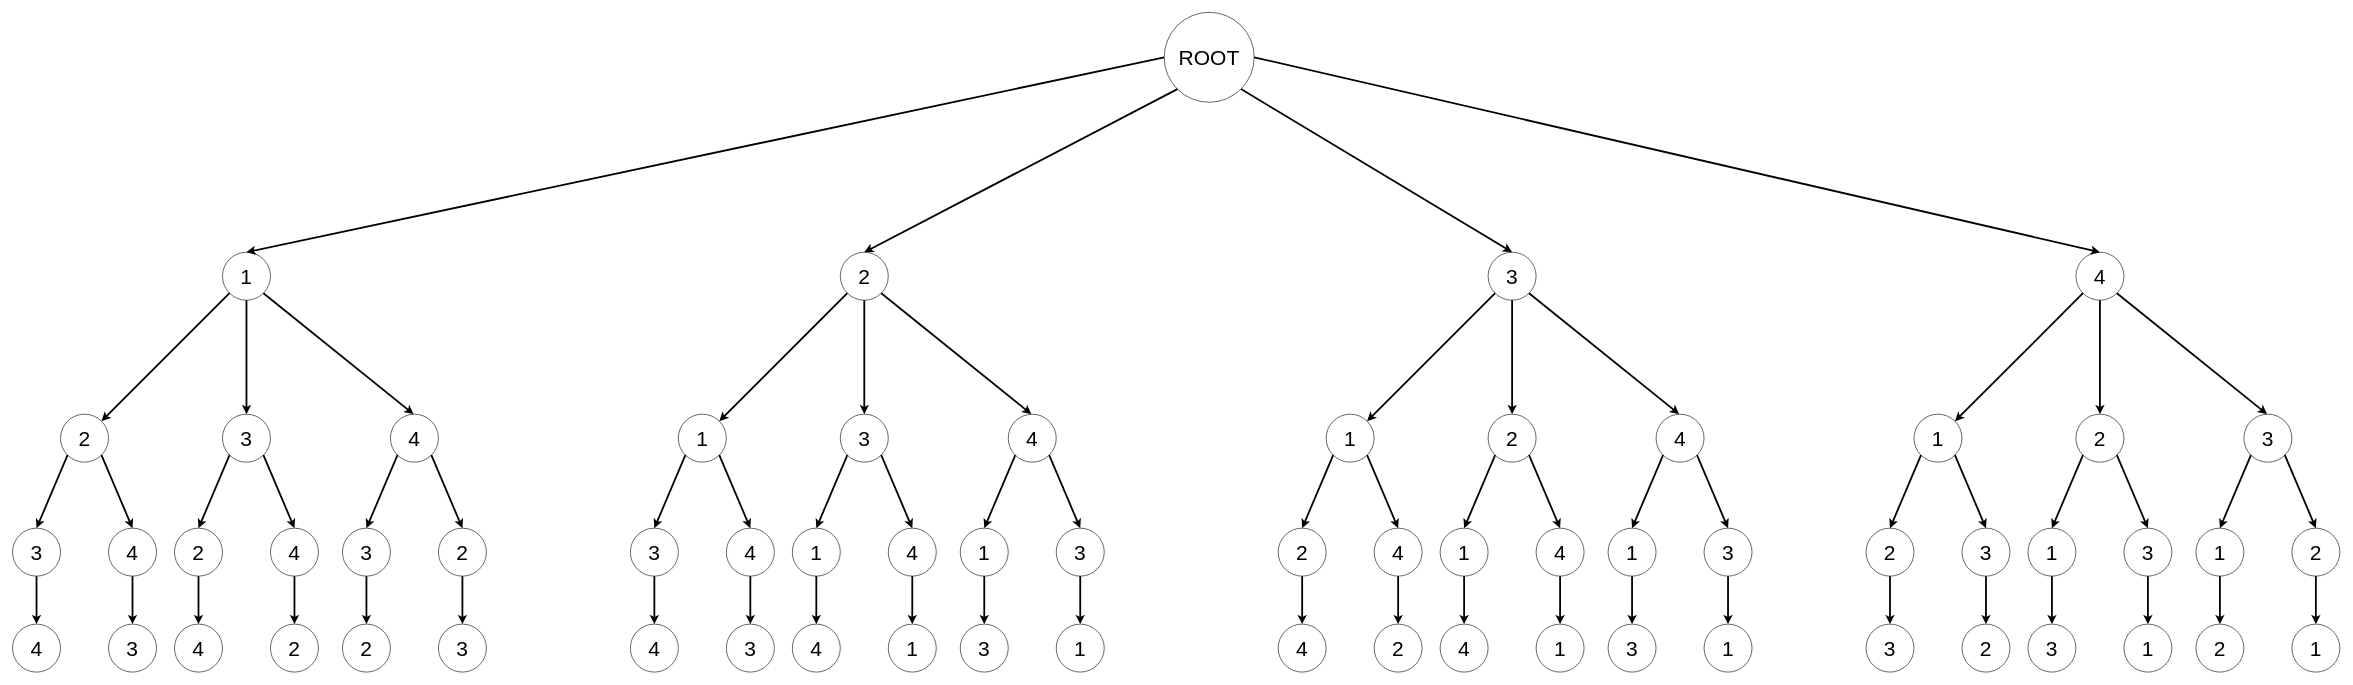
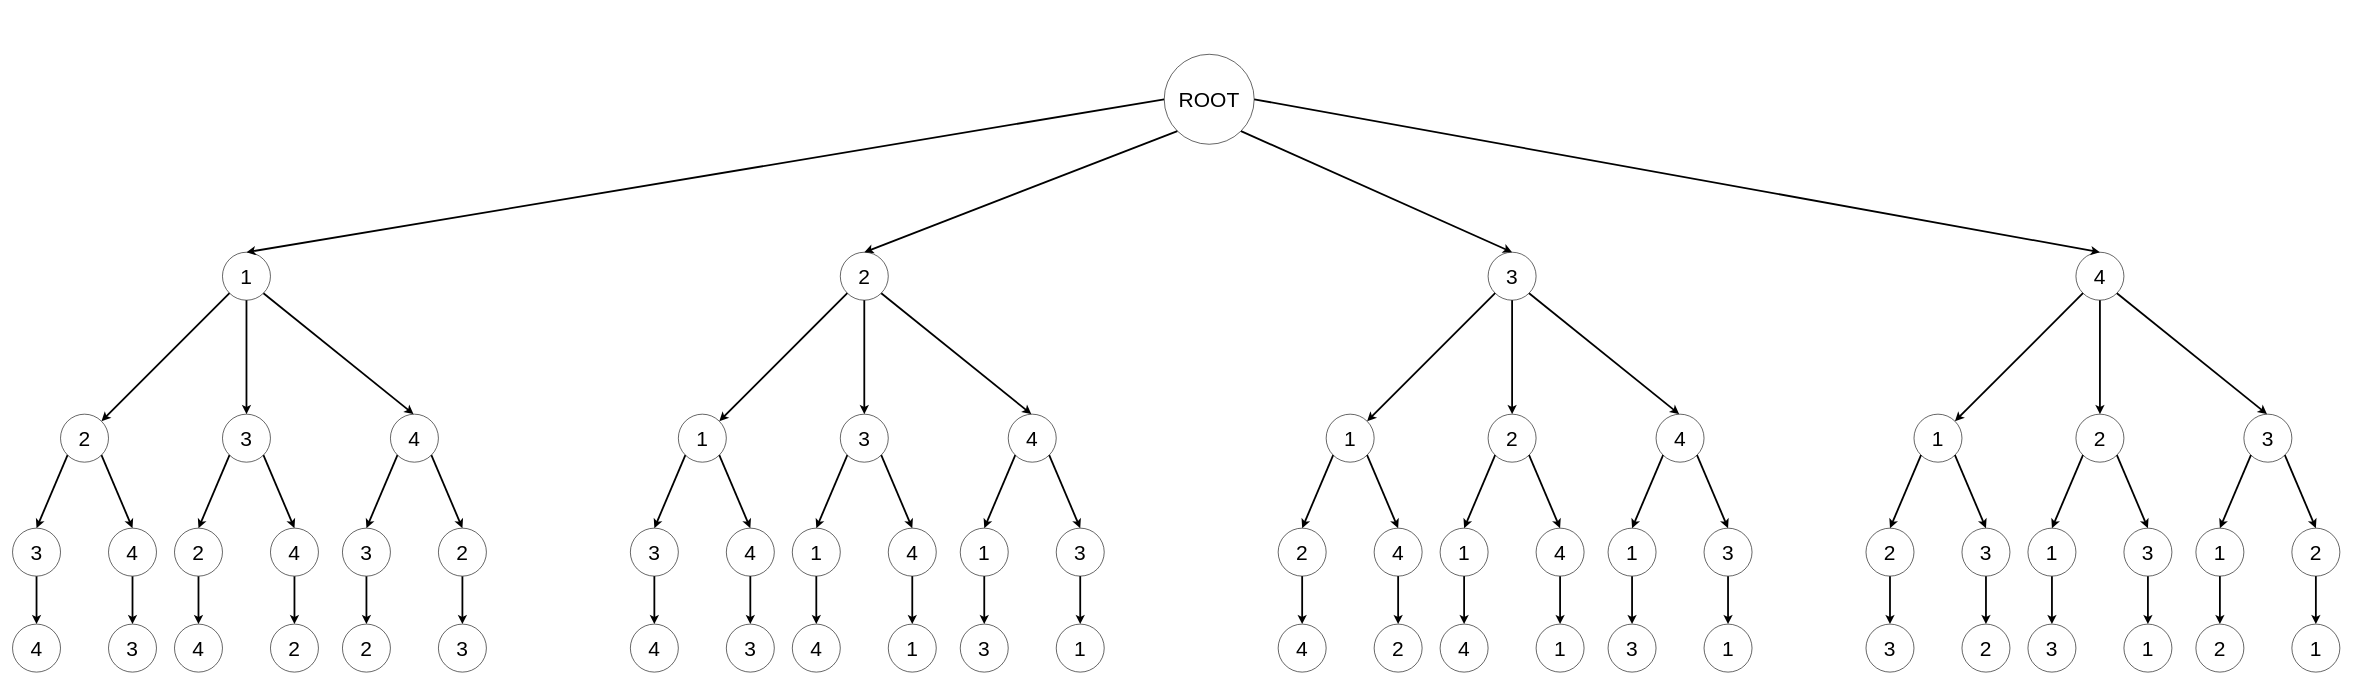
(1209, 57) -> (1209, 99)
